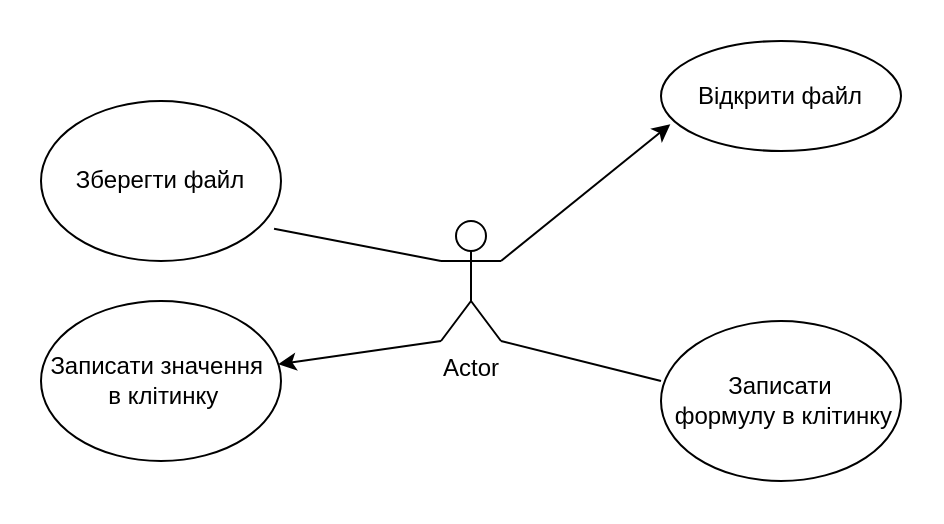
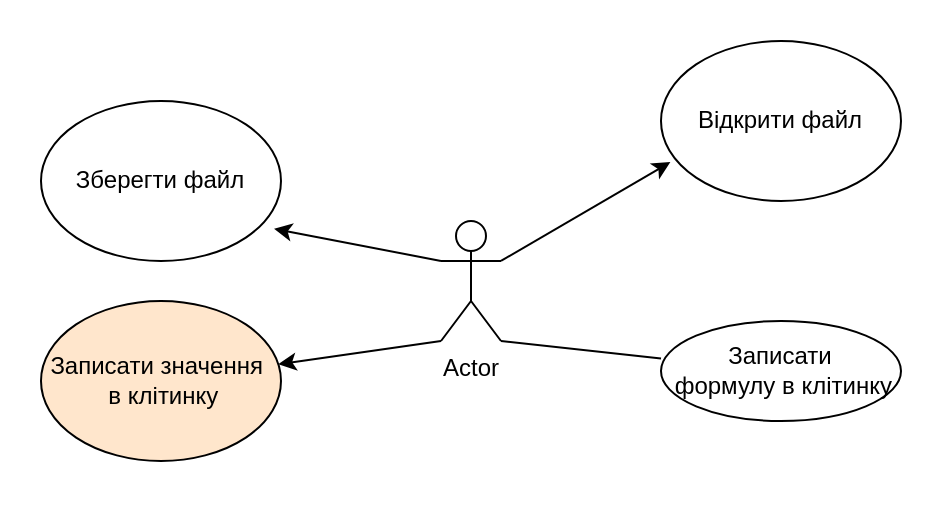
(781, 96) -> (781, 121)
(282, 230) -> (289, 232)
(161, 381) -> (161, 381)
(781, 401) -> (781, 371)
